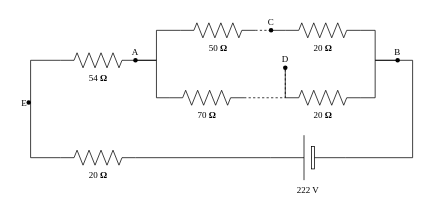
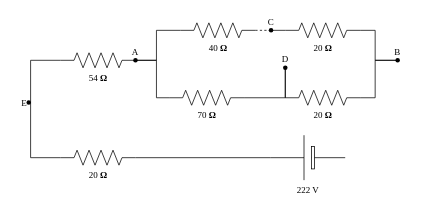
(218, 49) -> (218, 49)
(264, 98) -> (264, 98)
(413, 135) -> none
